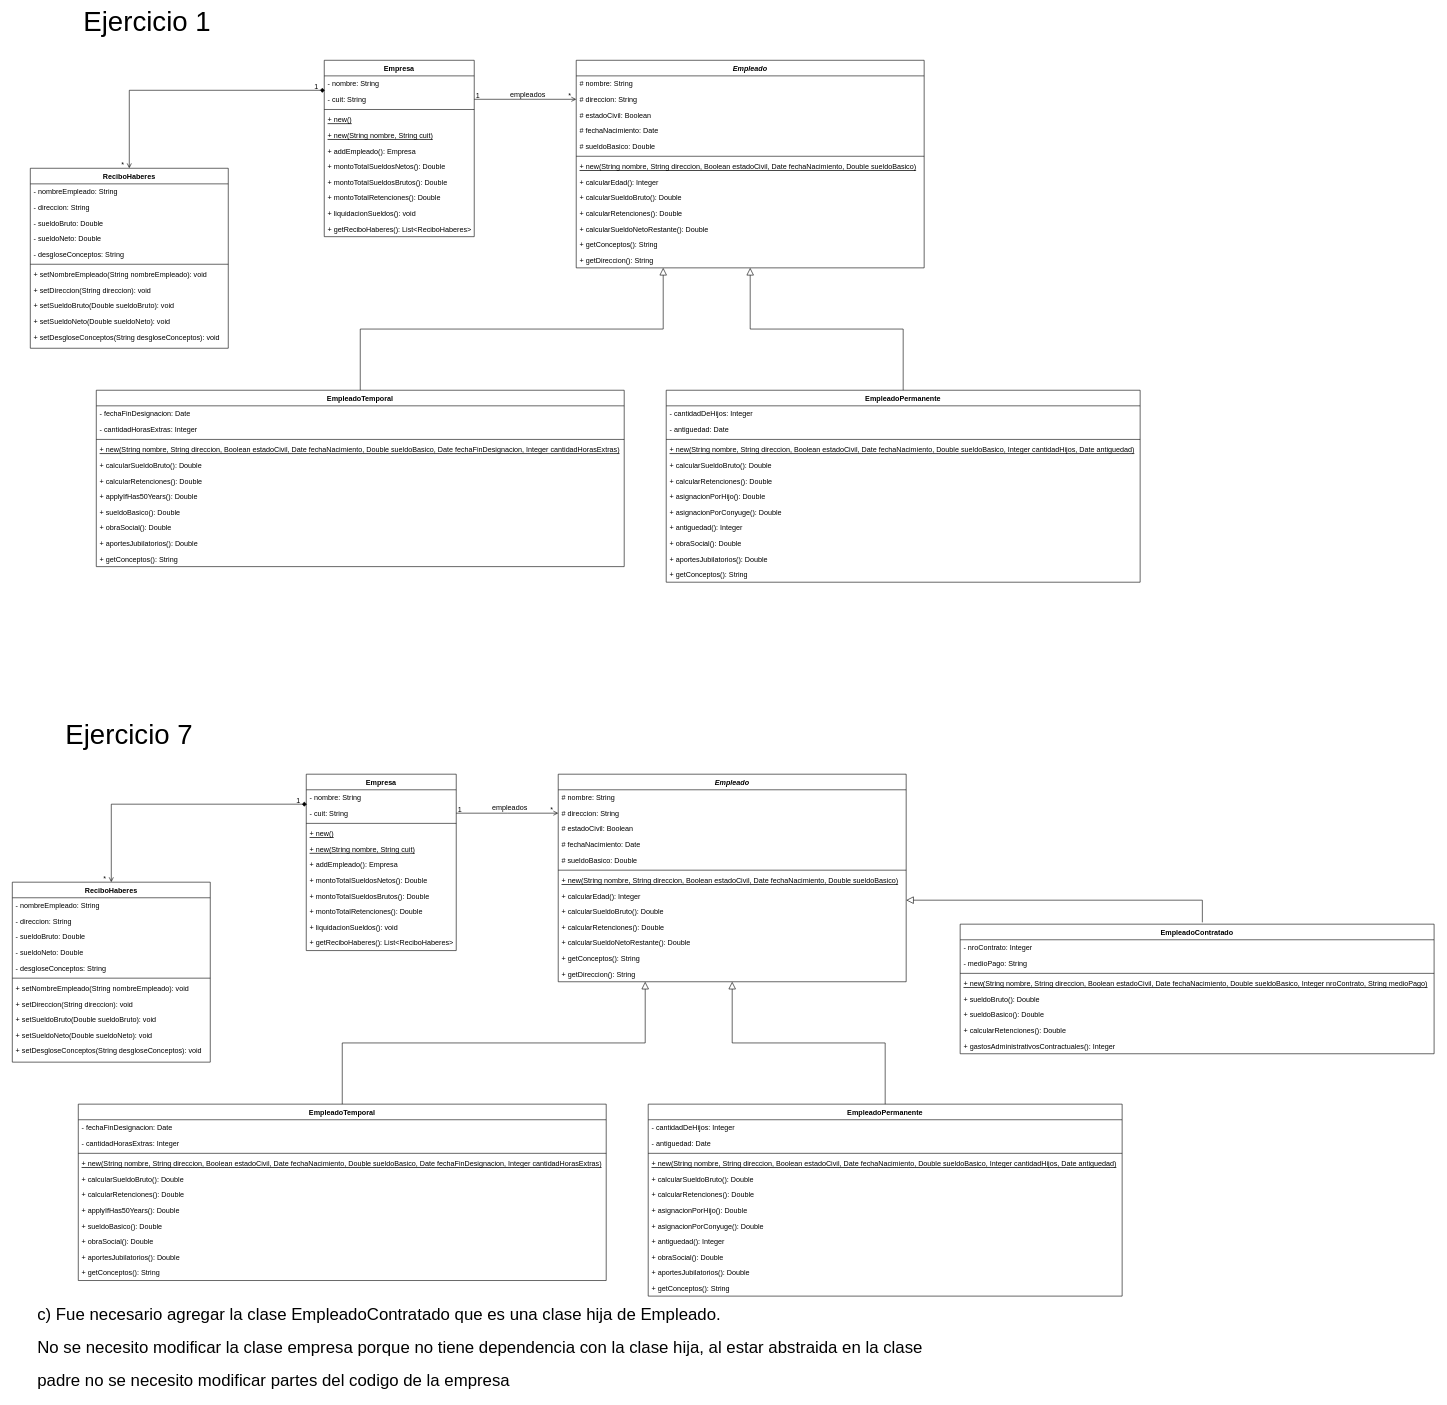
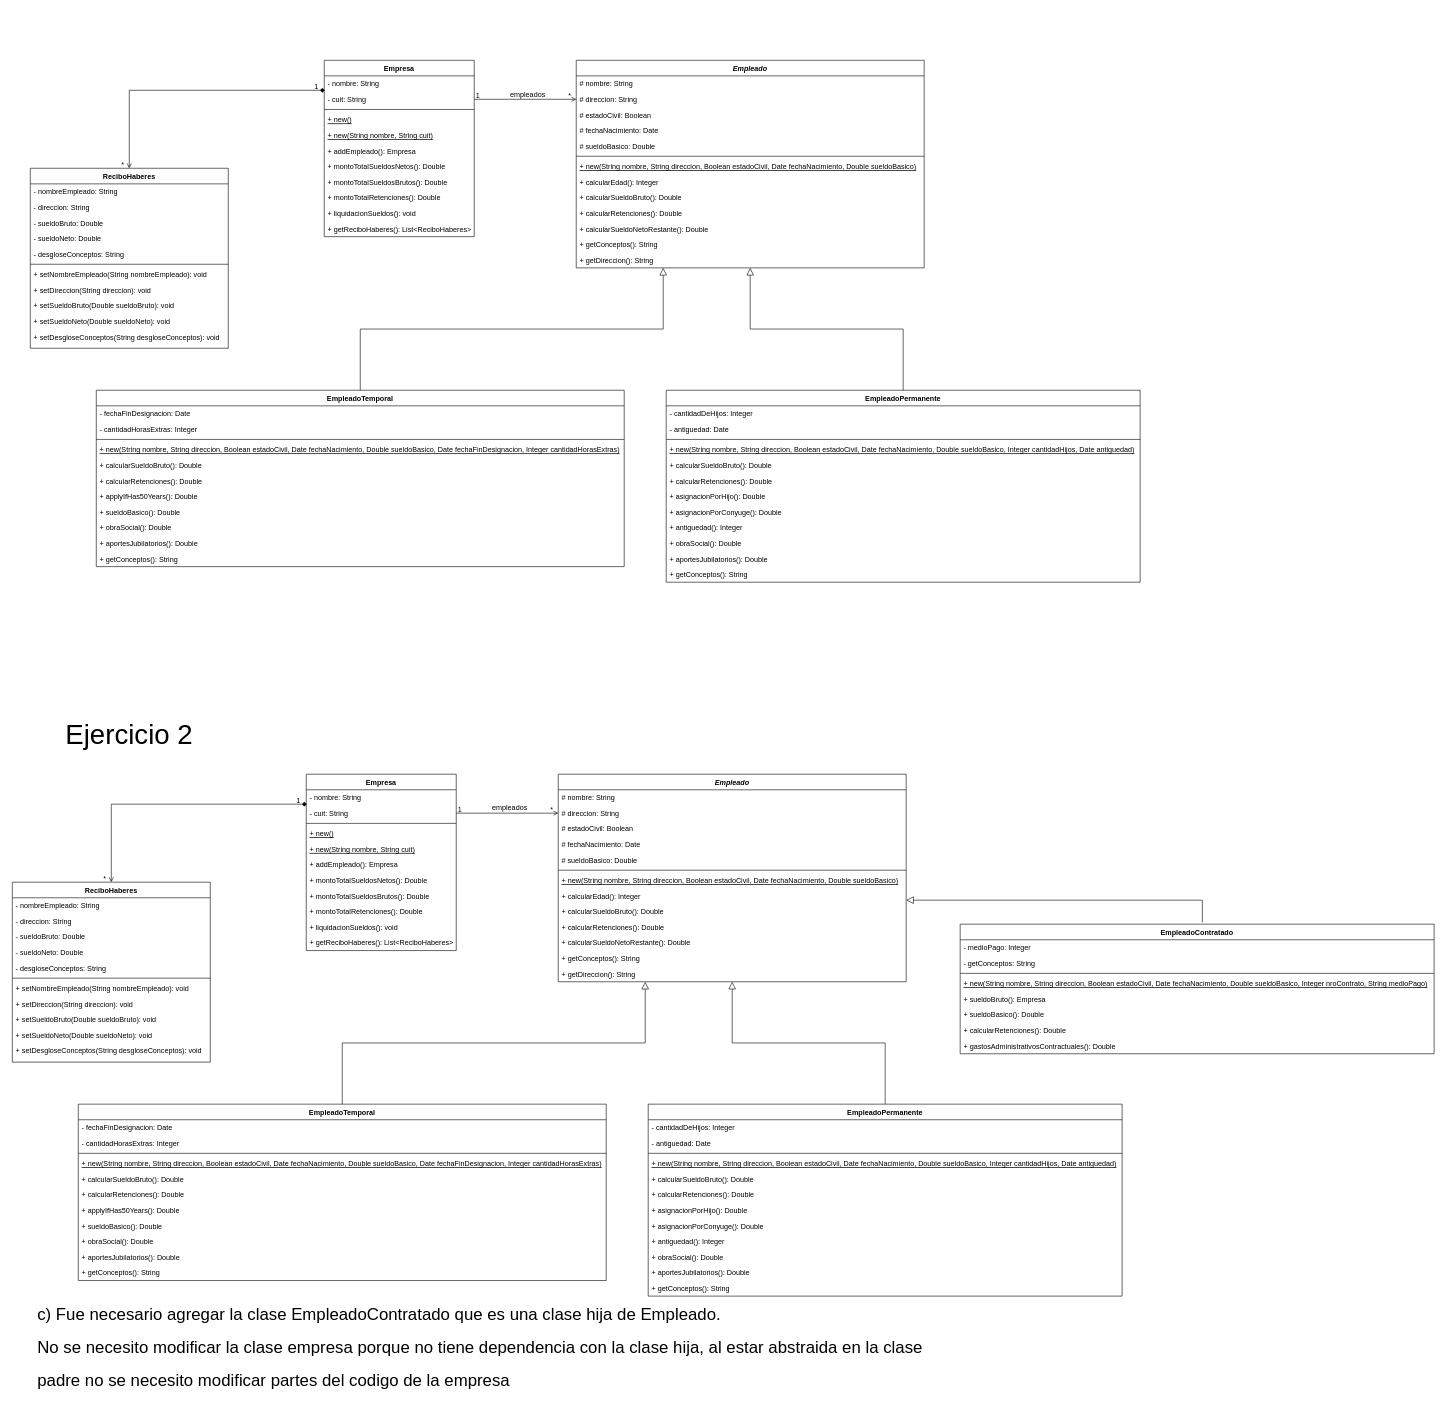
(147, 21) -> none
(129, 735) -> (129, 735)
(1005, 948) -> (1000, 948)
(997, 964) -> (1004, 964)
(1006, 1000) -> (1009, 1000)
(1053, 1046) -> (1050, 1046)
